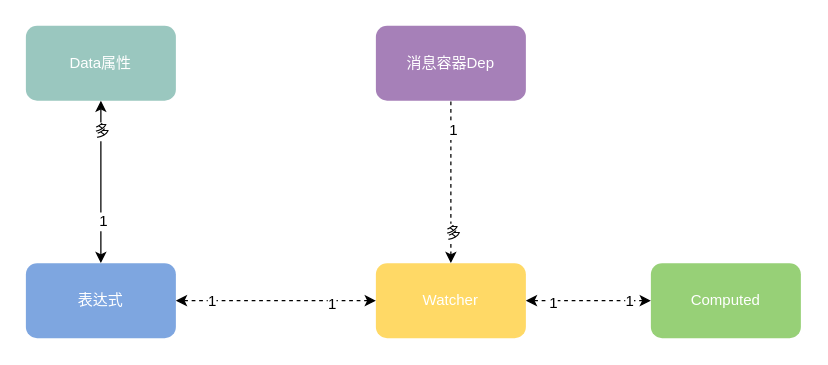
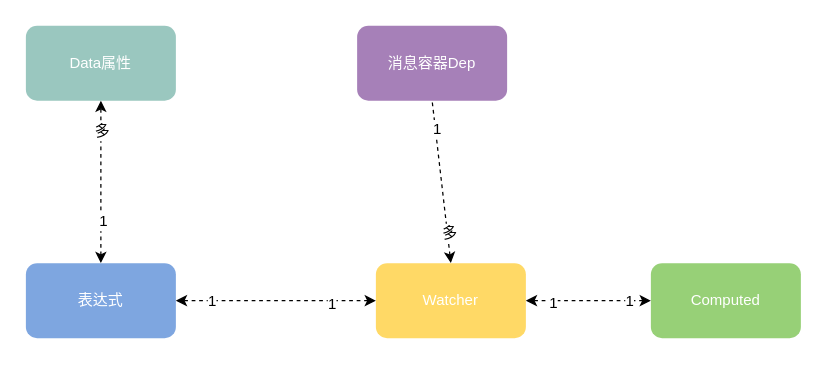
(451, 63) -> (432, 63)
(101, 177) -> (101, 177)
